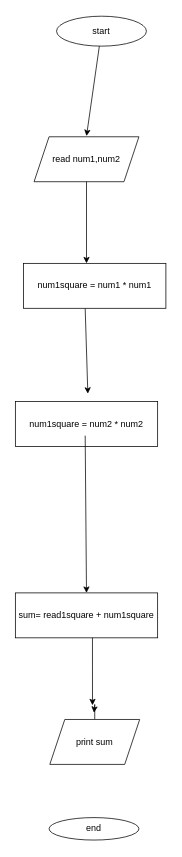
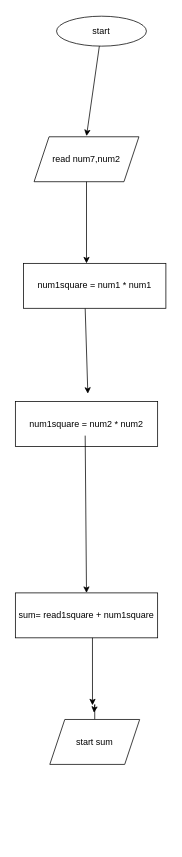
(87, 159) -> (87, 159)
(95, 742) -> (95, 742)
(94, 829) -> none
